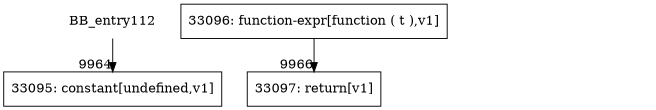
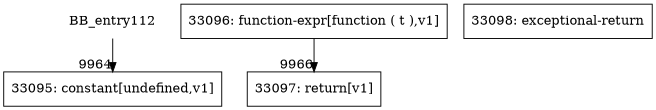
none -> (558, 21)
